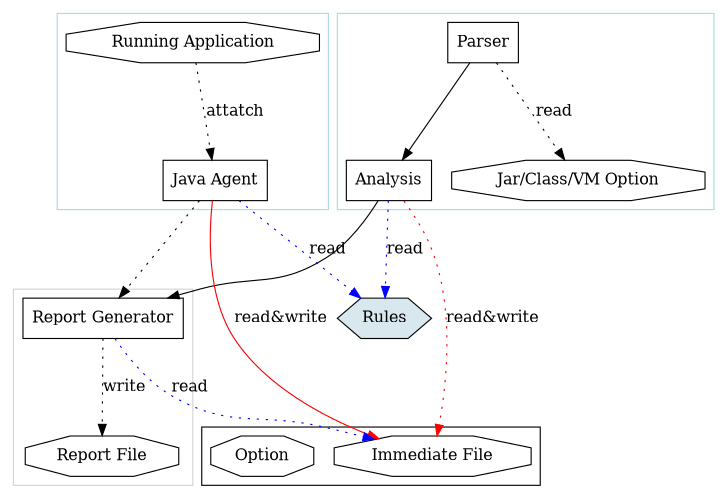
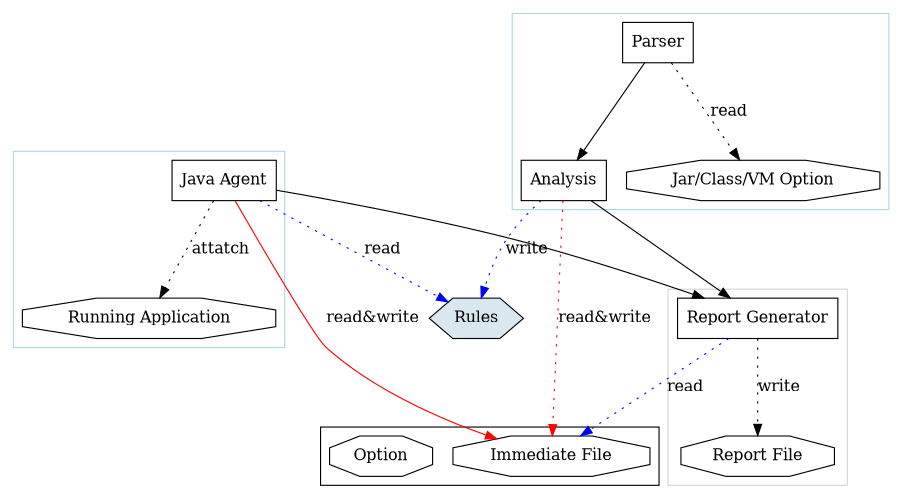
(203, 106) -> (189, 244)
(163, 245) -> (487, 233)
(405, 249) -> (527, 249)
